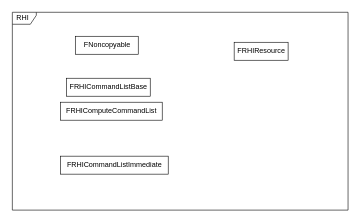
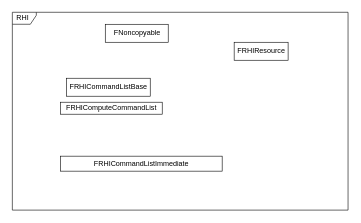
(107, 45) -> (137, 33)
(111, 111) -> (111, 108)
(114, 165) -> (141, 164)
